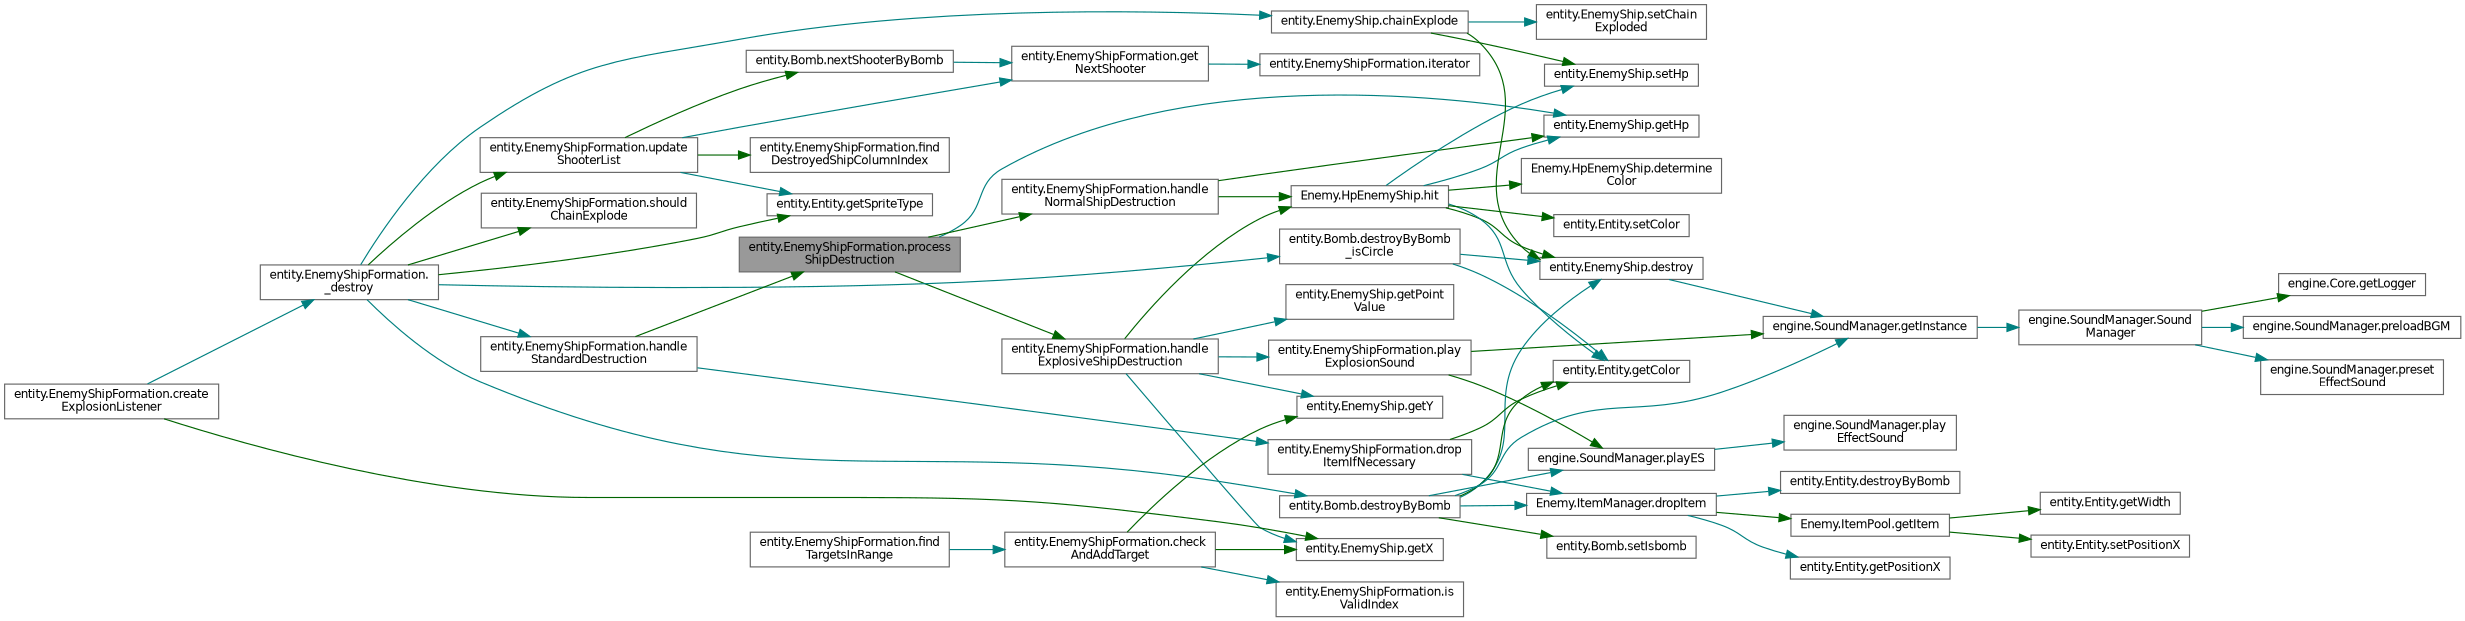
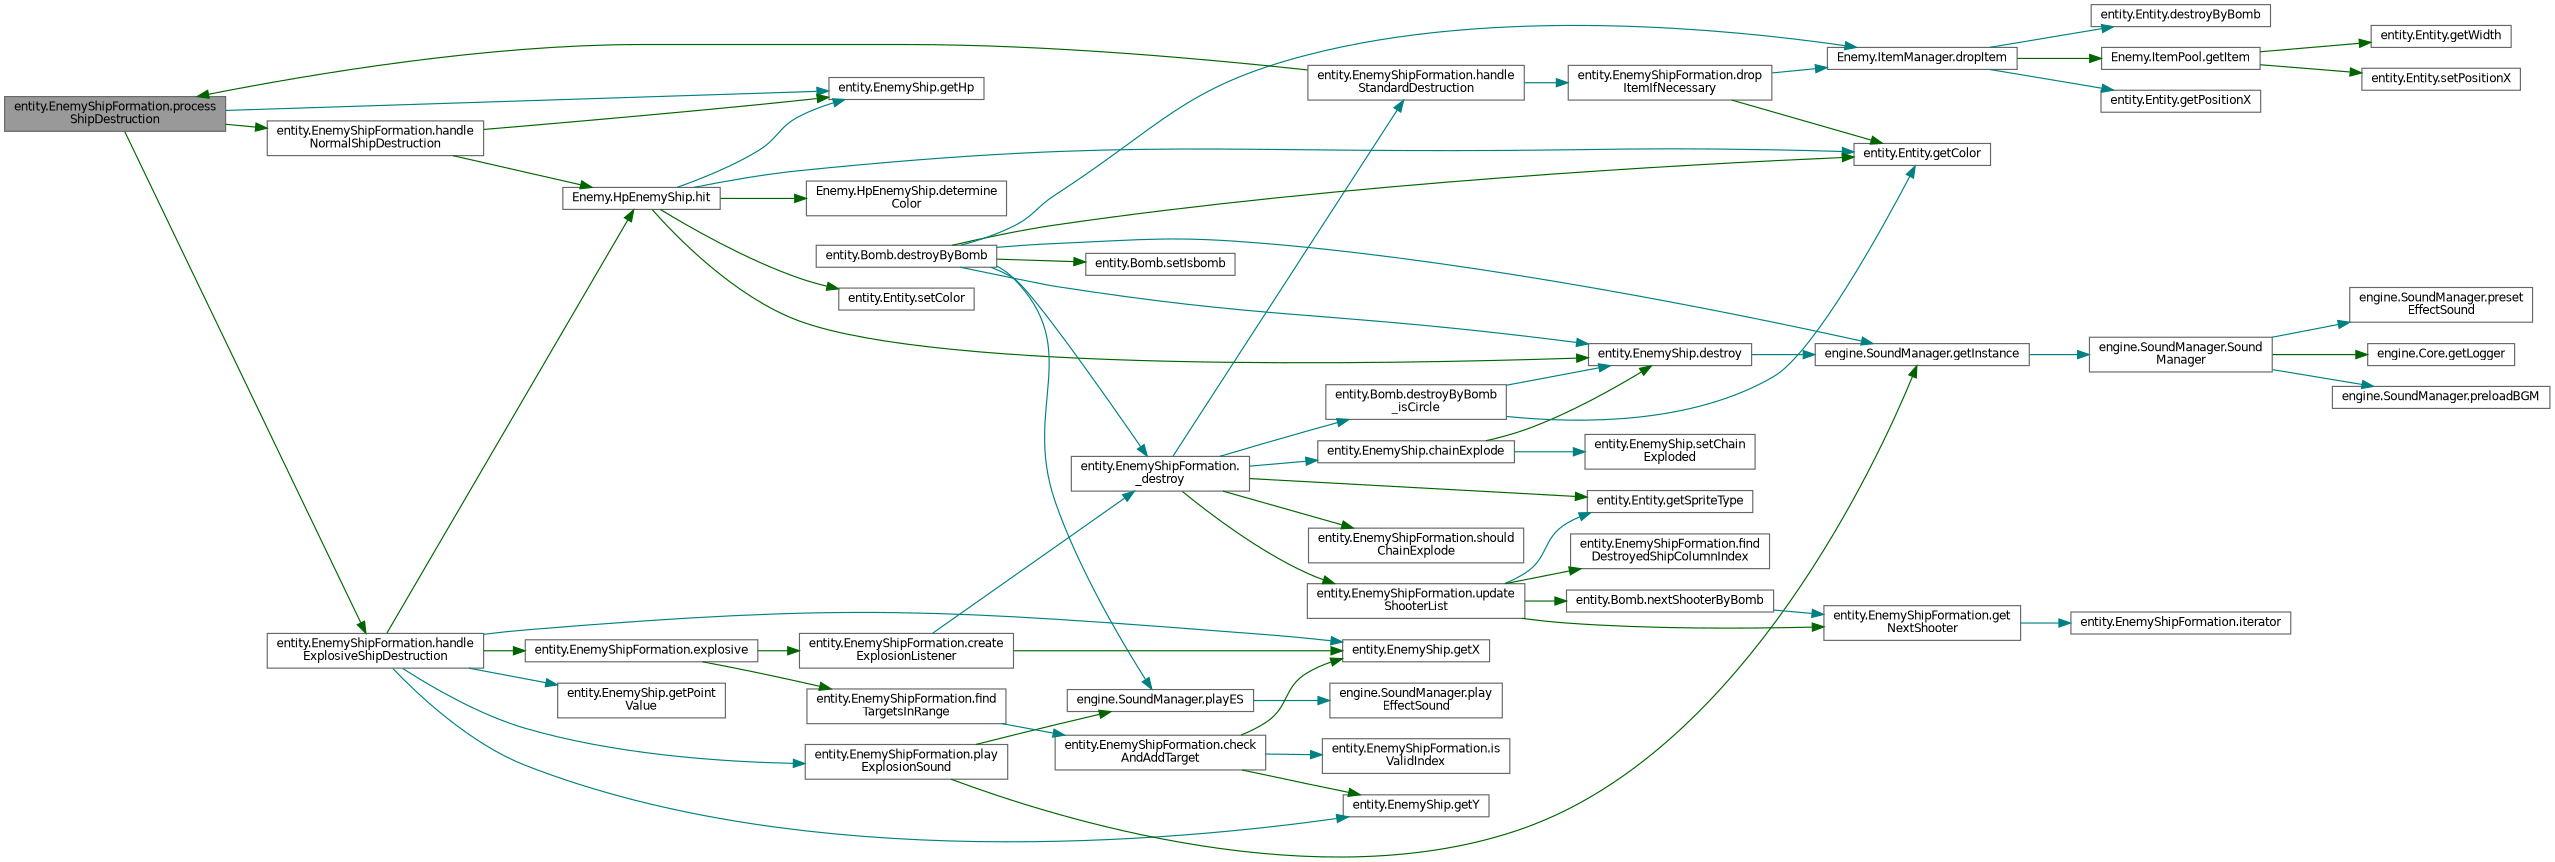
(1621, 75) -> none
(841, 109) -> (1667, 627)
(813, 459) -> (1072, 350)
none -> (642, 651)
